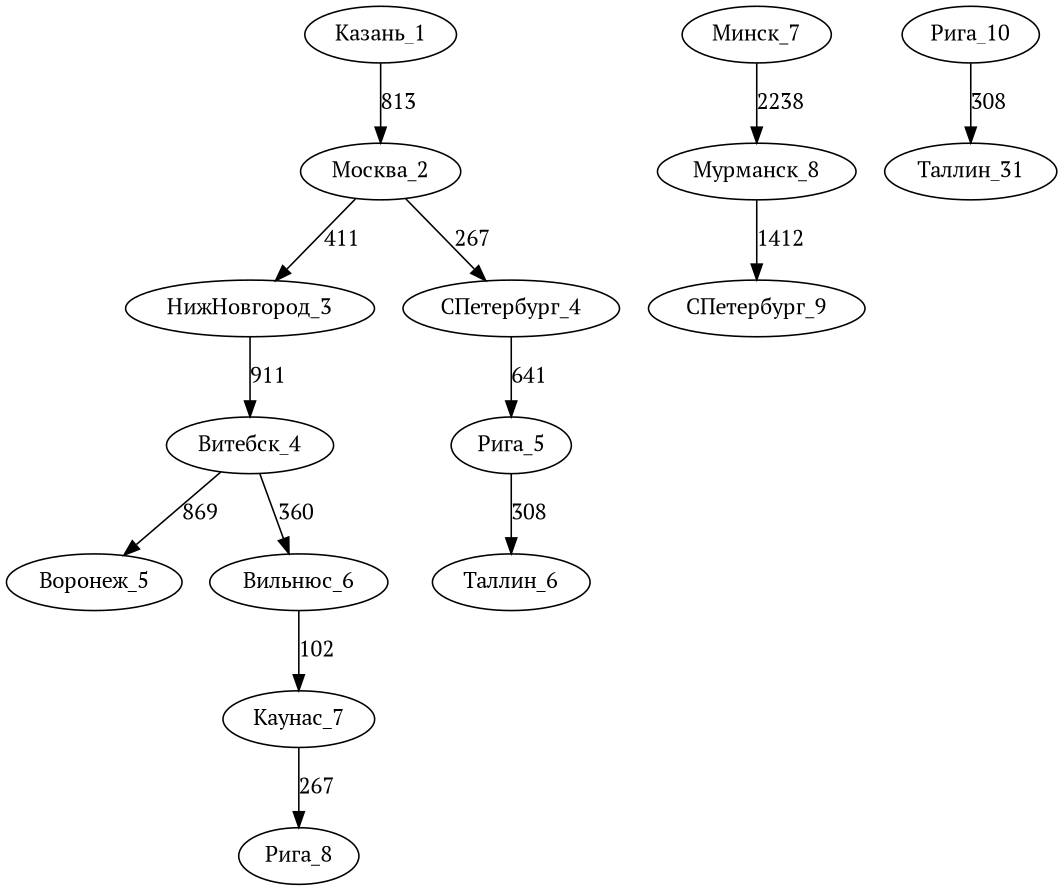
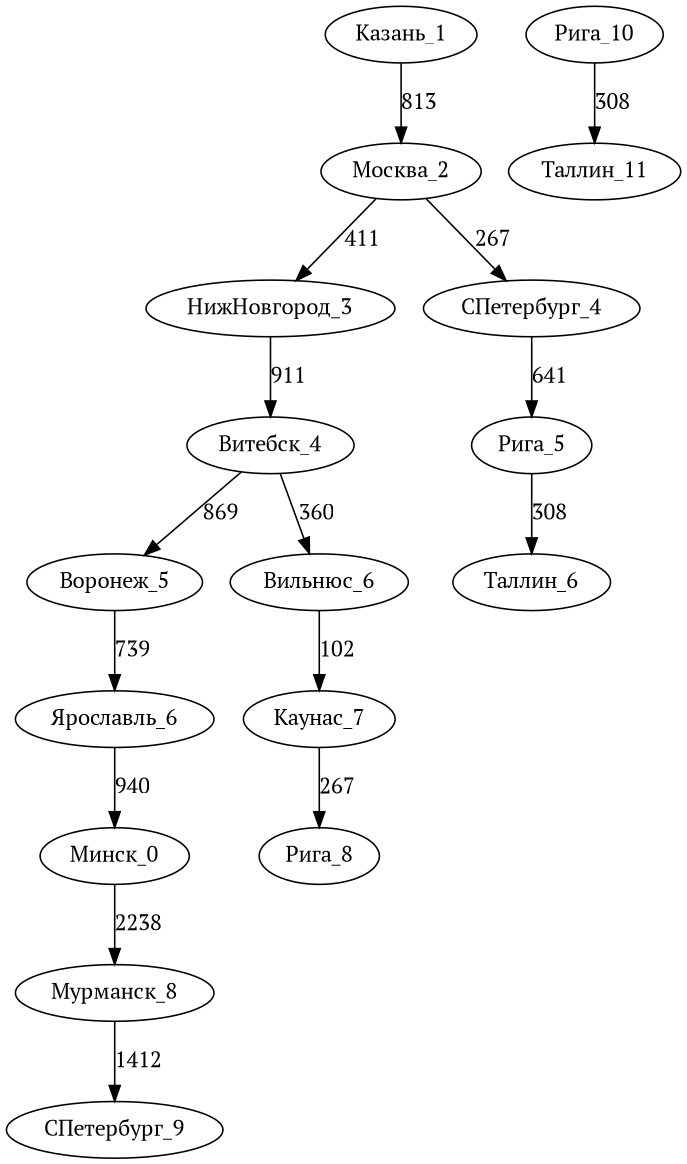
(757, 35) -> (115, 856)
(971, 172) -> (595, 172)
none -> (115, 719)
